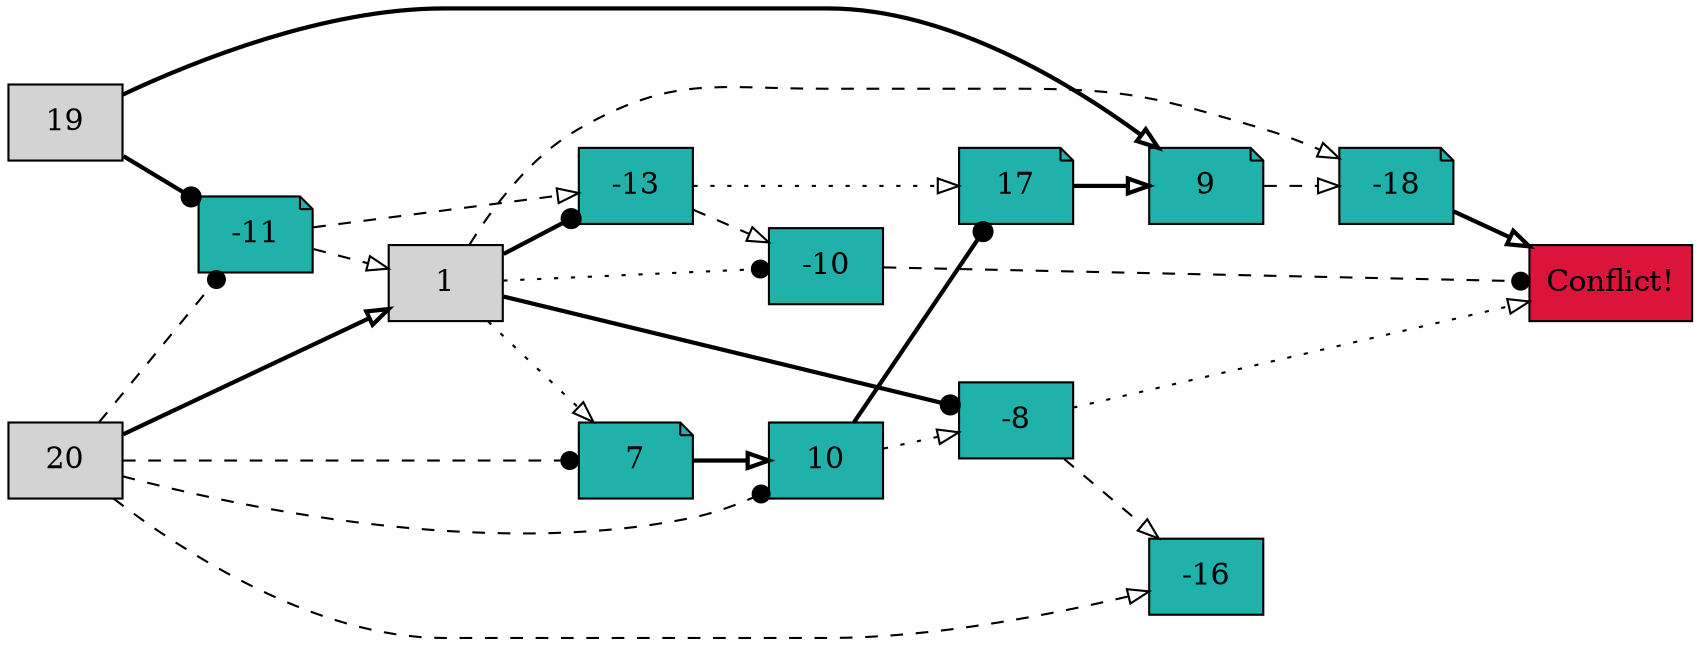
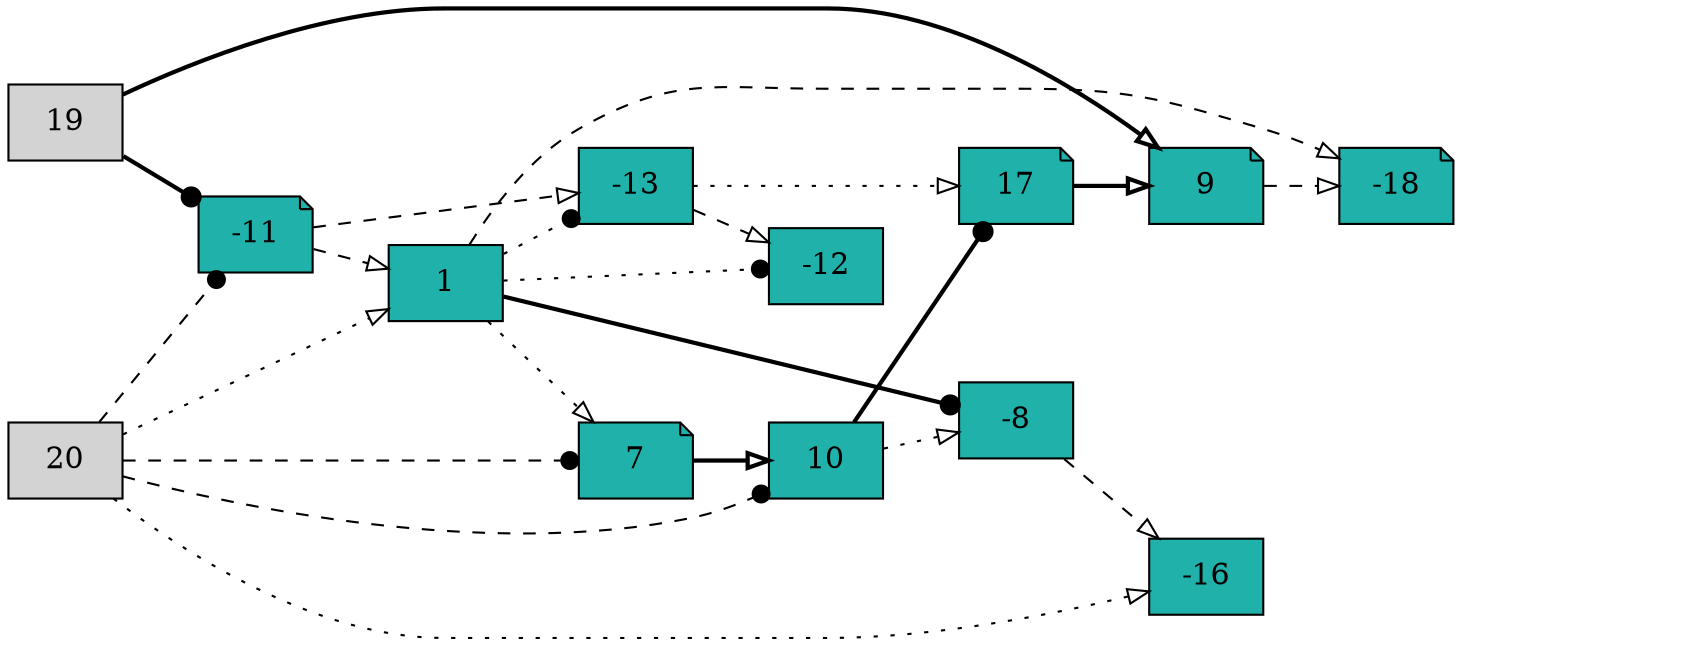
(533, 238) -> (533, 238)
(826, 266) -> (826, 266)
(446, 283) -> (446, 283)
(1611, 283) -> none
(246, 376) -> (246, 376)
(606, 638) -> (606, 638)
